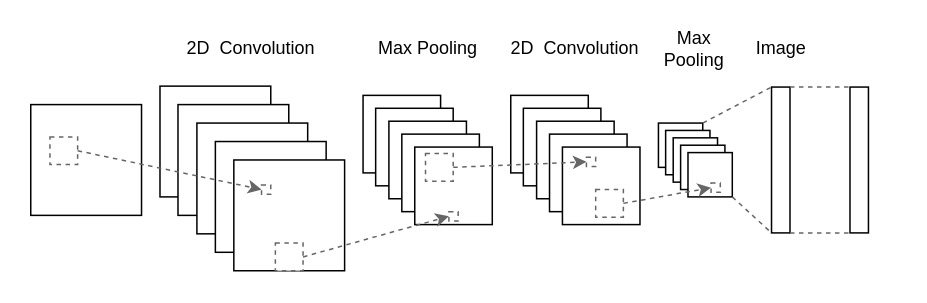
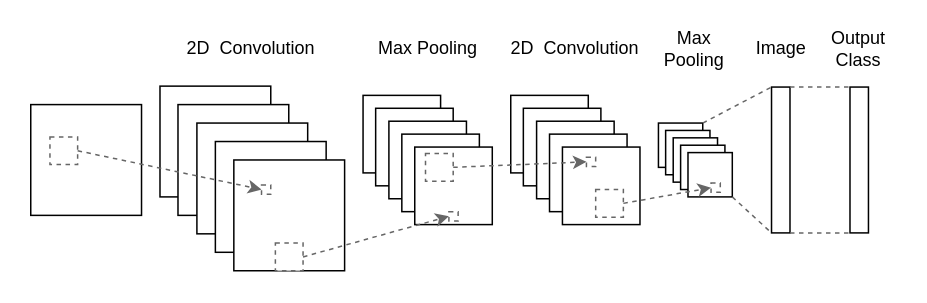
none -> (859, 49)
